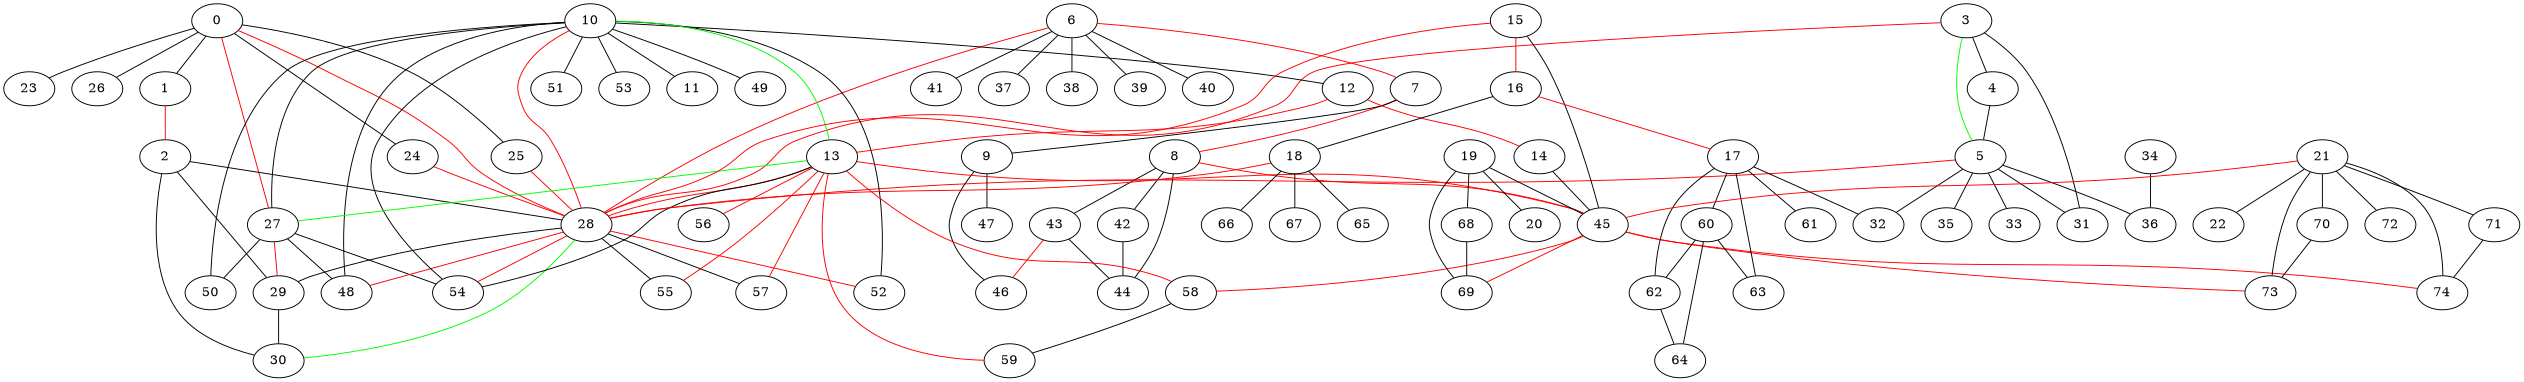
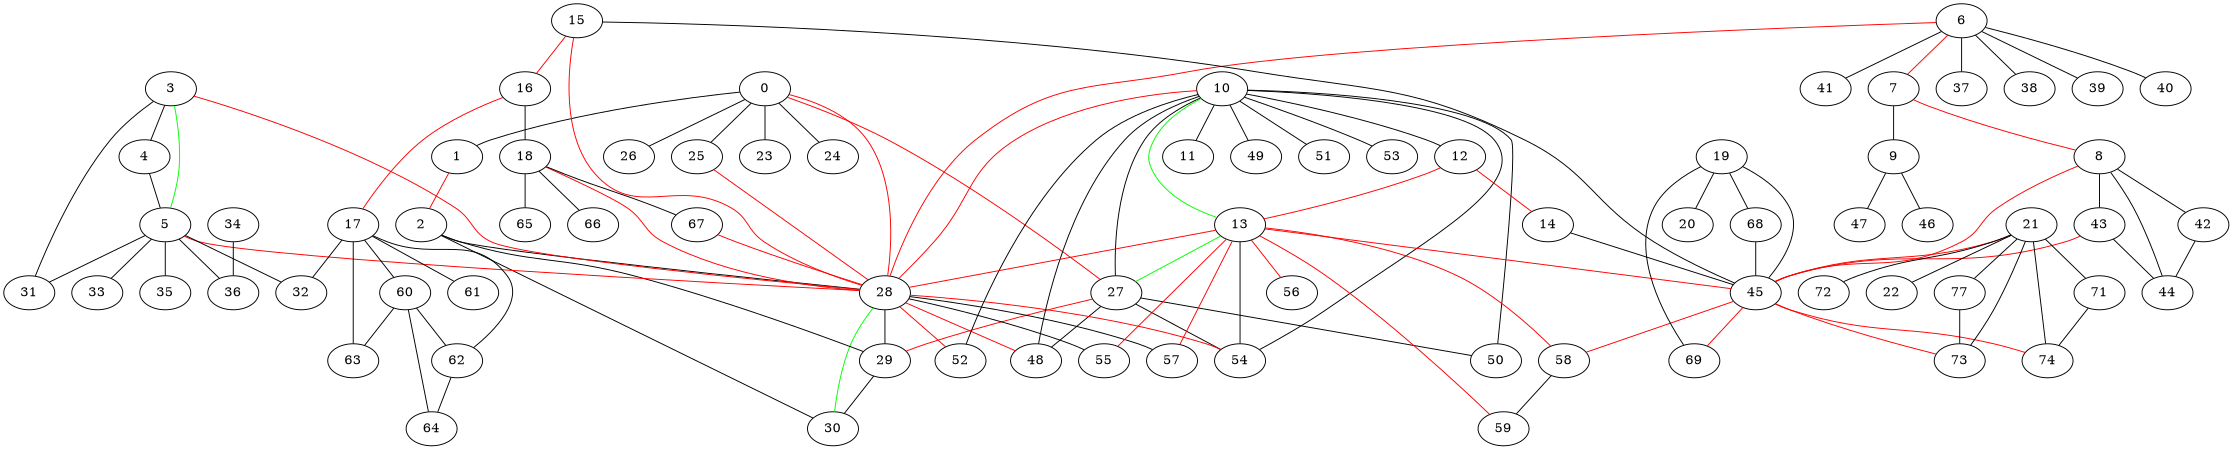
(496, 191) -> (775, 256)
(2322, 225) -> (1960, 293)
(1032, 254) -> (1982, 257)
(1467, 259) -> (1756, 259)
